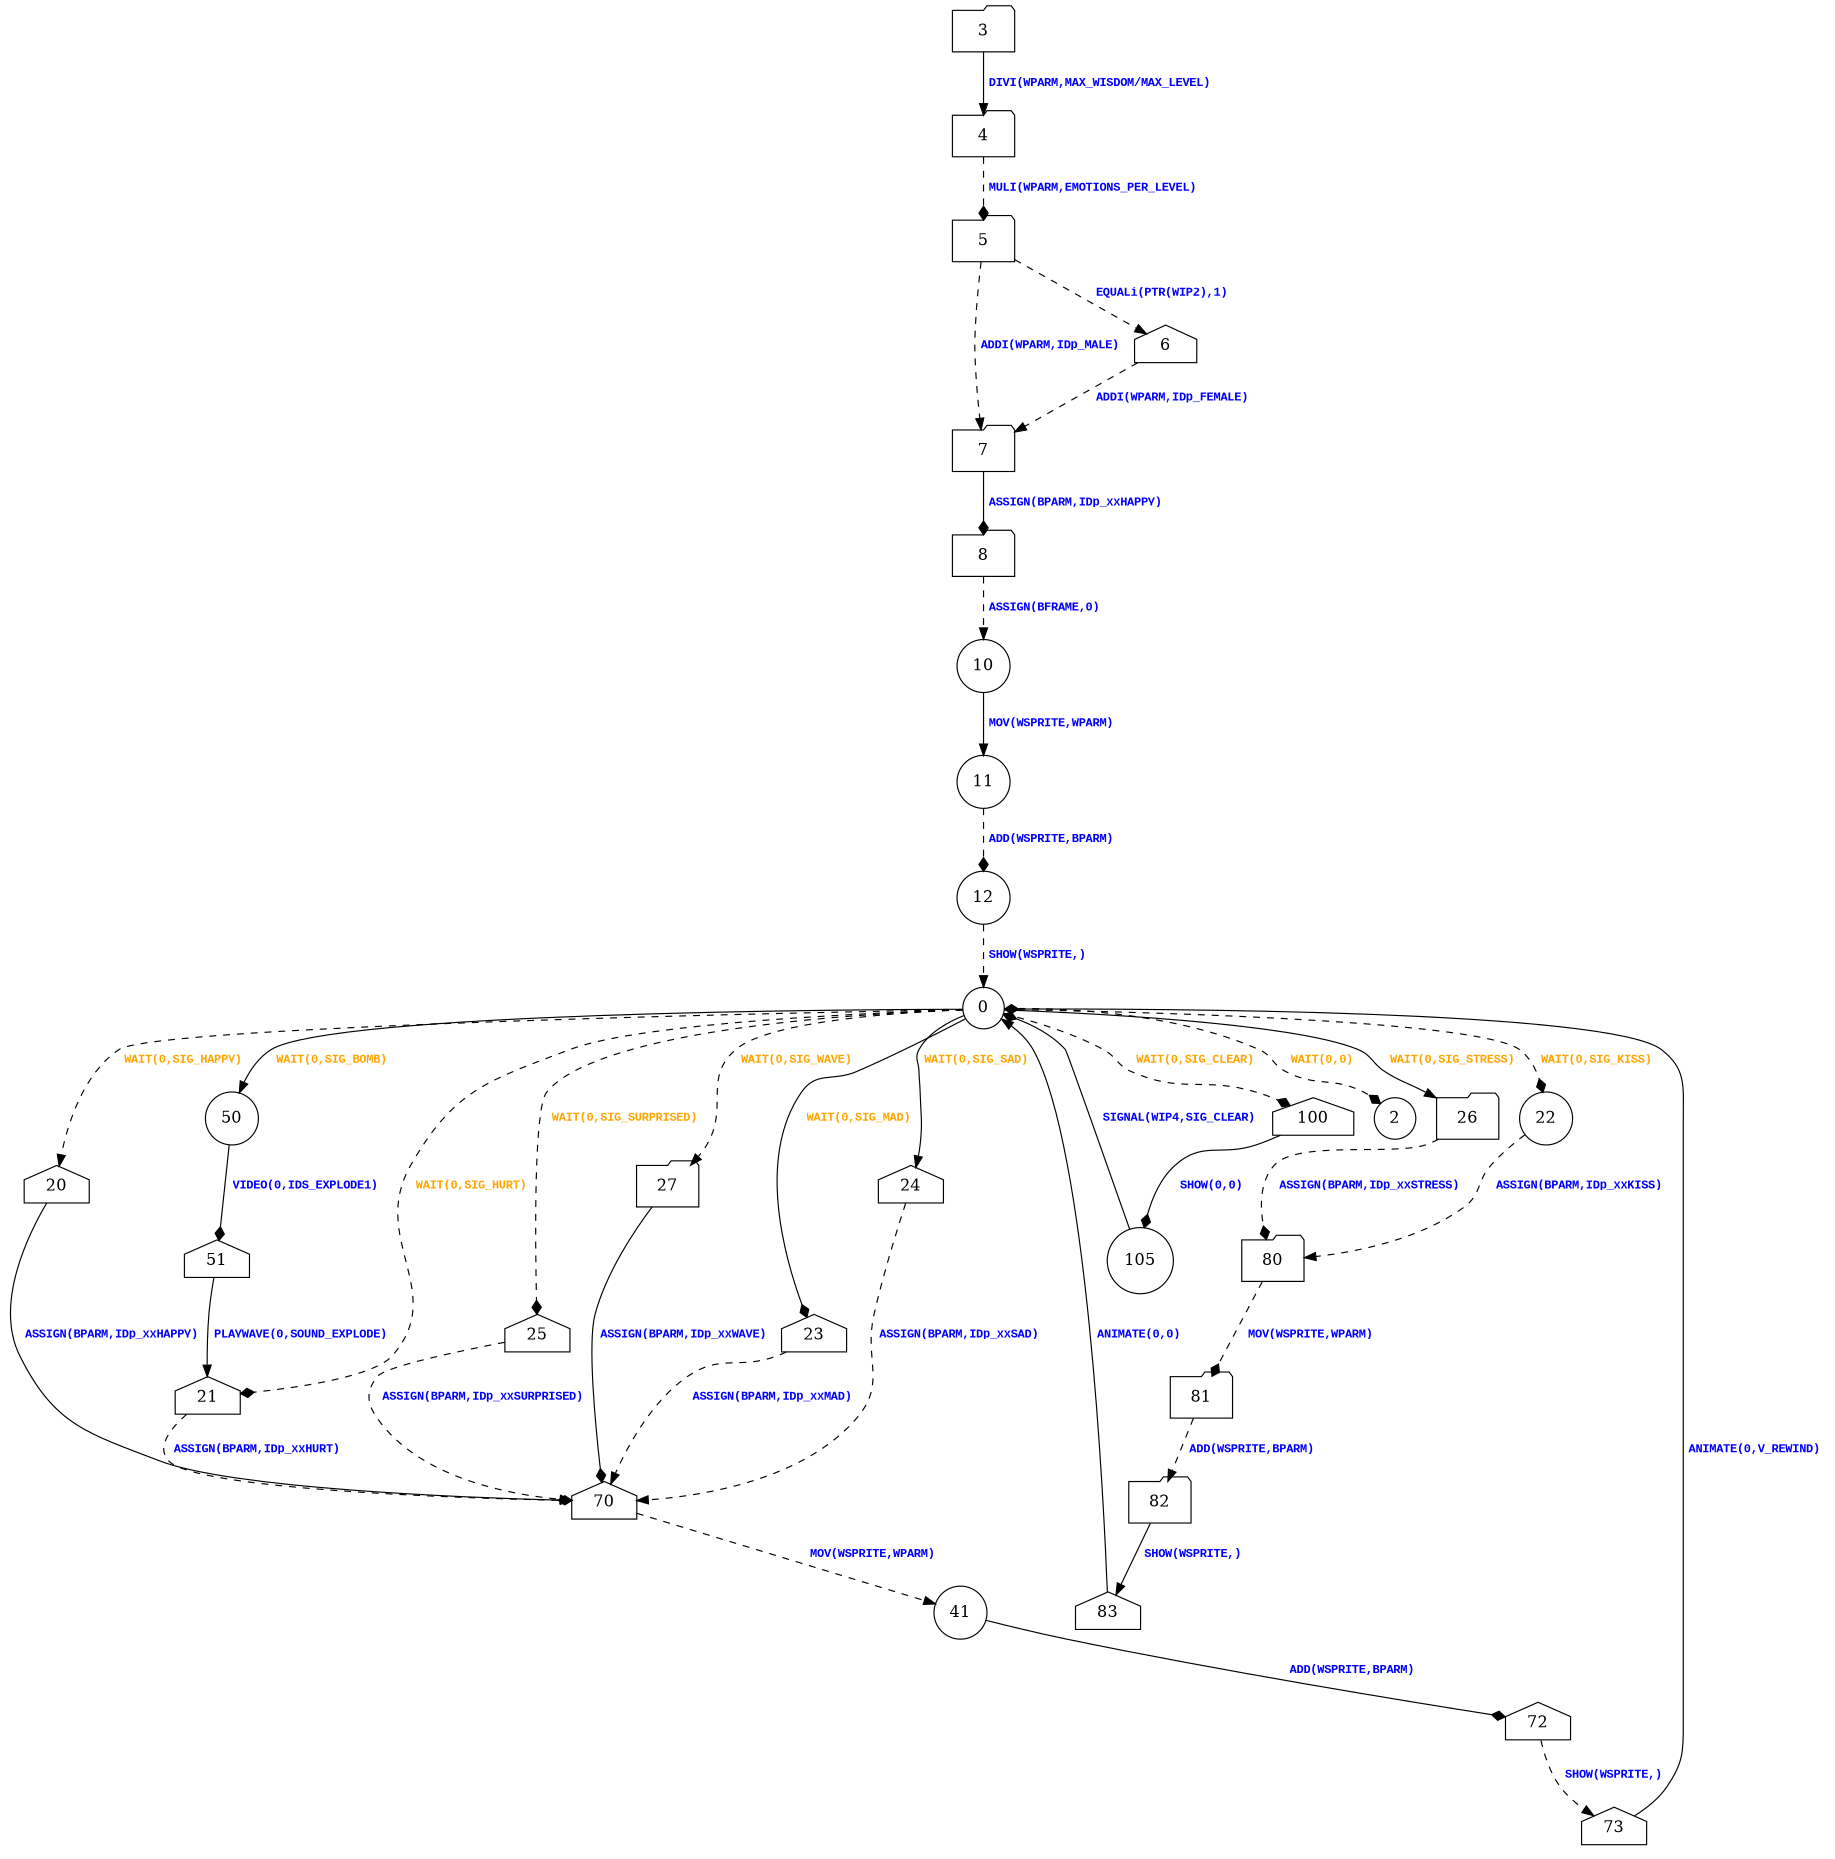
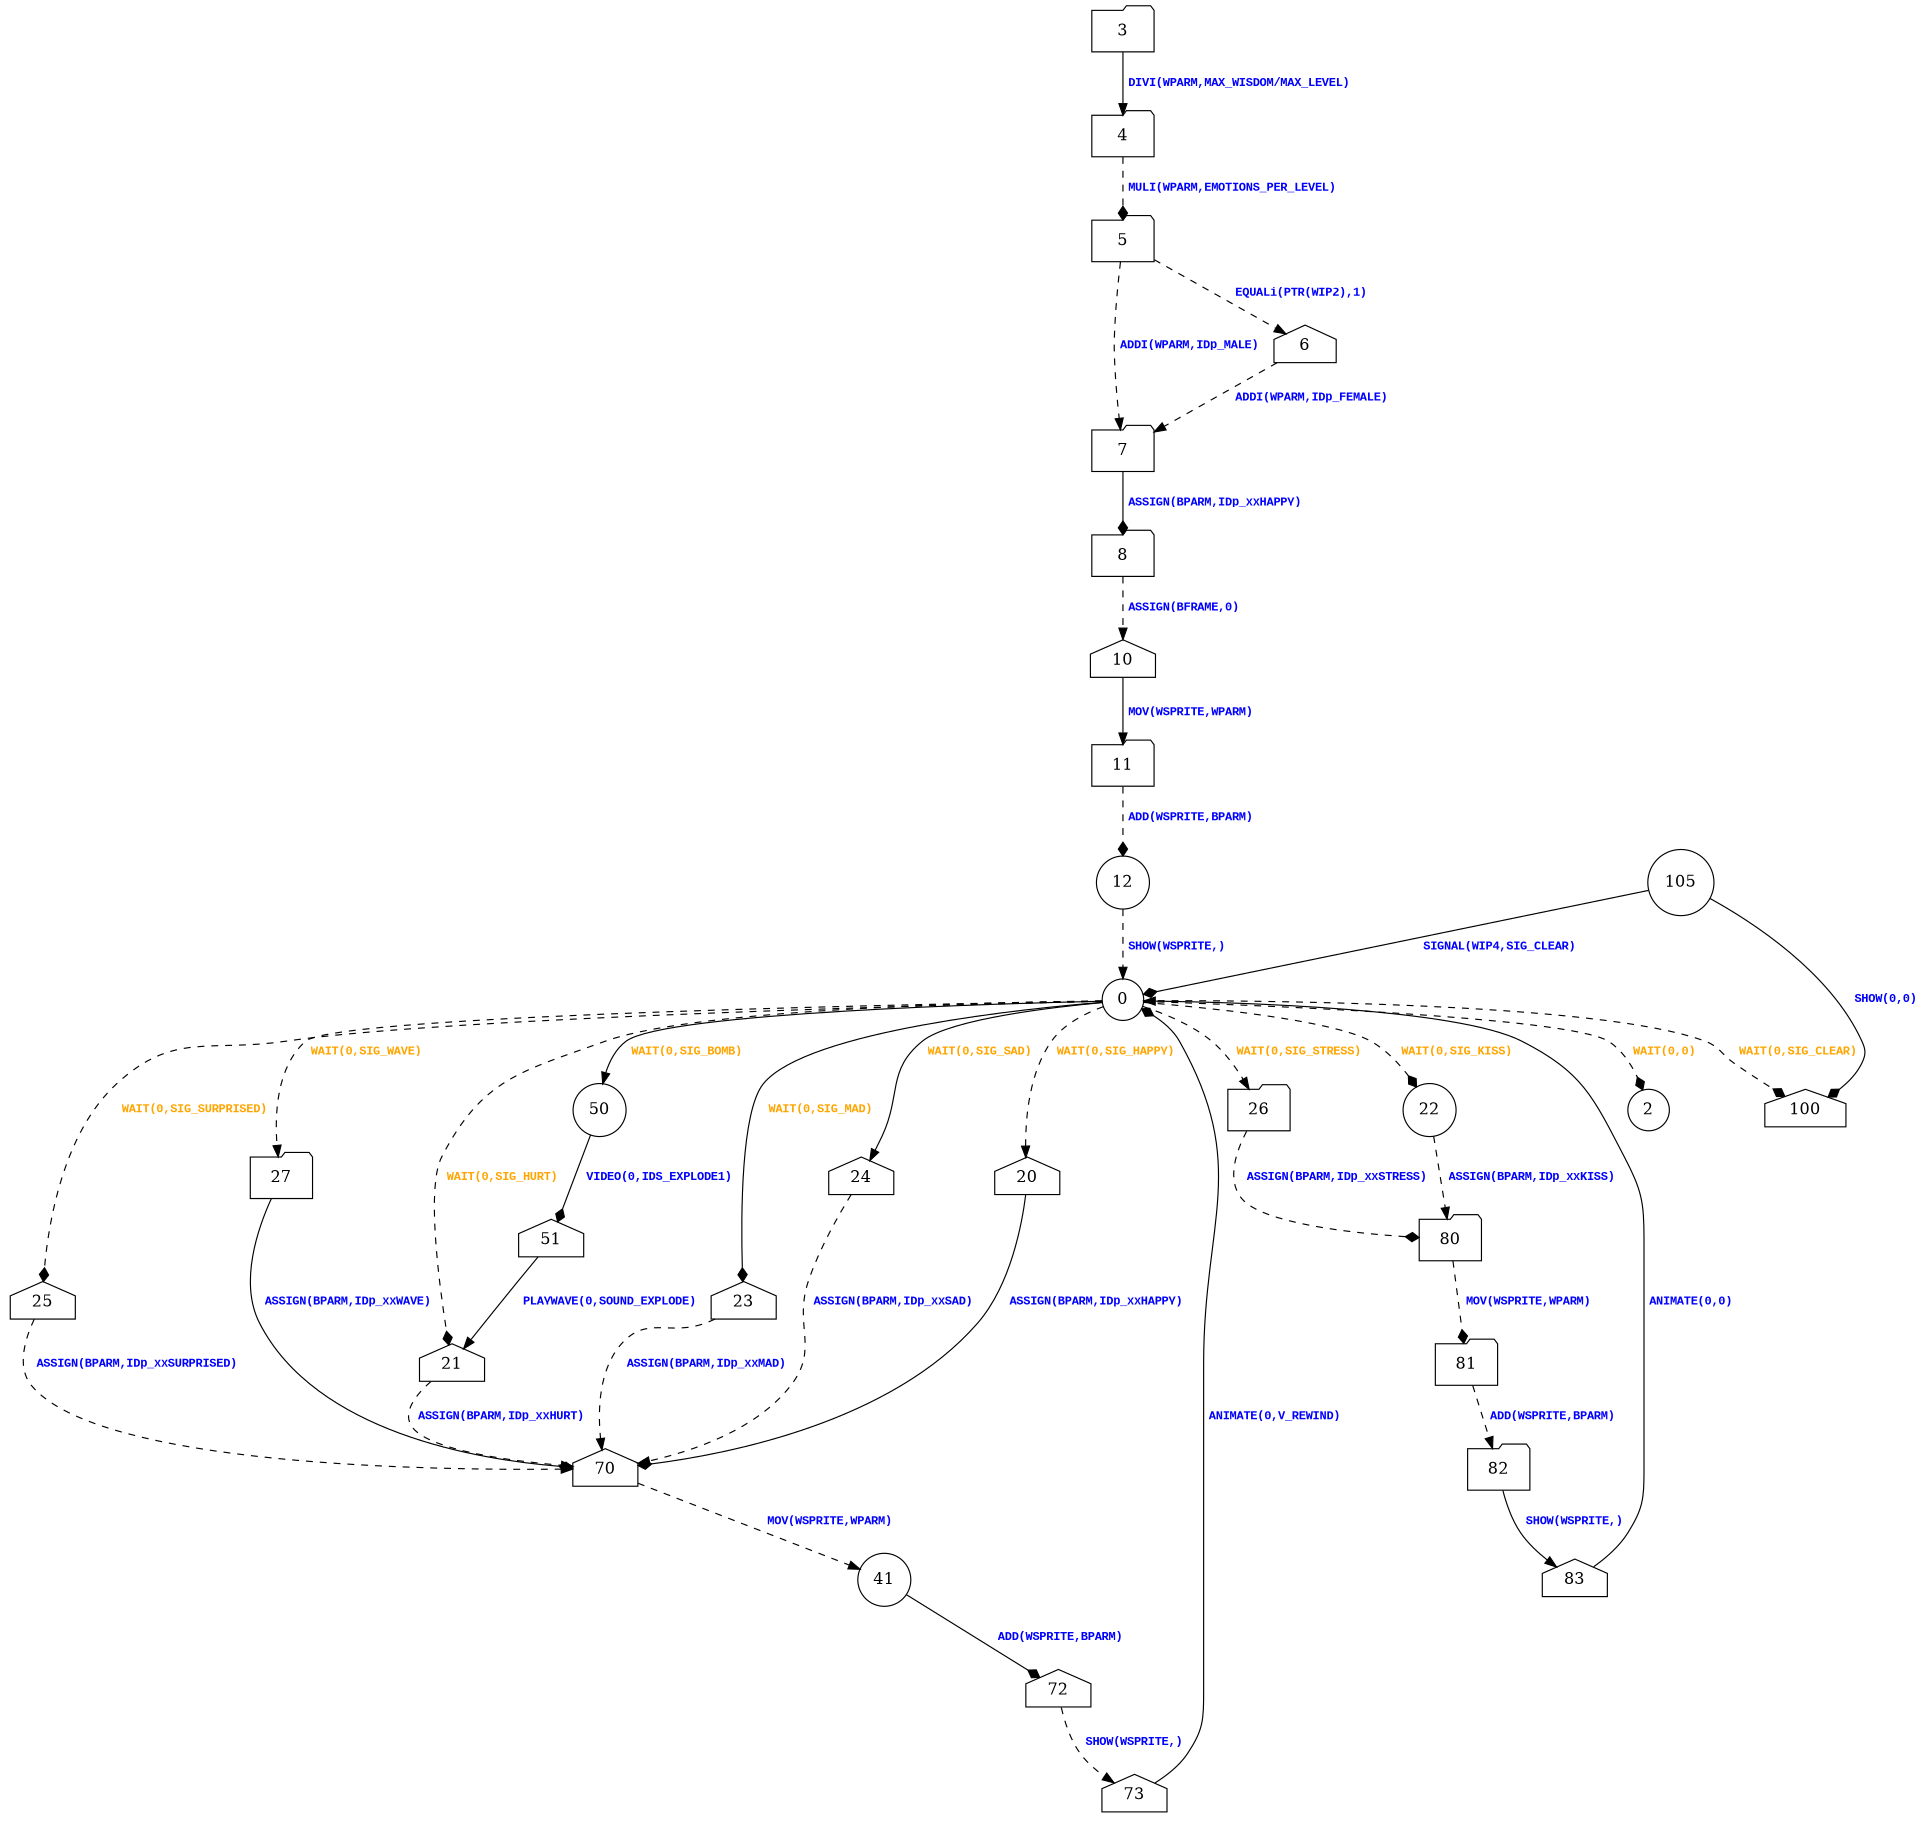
(984, 666) -> (1123, 661)
(984, 782) -> (1123, 765)
(1223, 1024) -> (1200, 1033)
(1199, 1152) -> (1817, 979)
